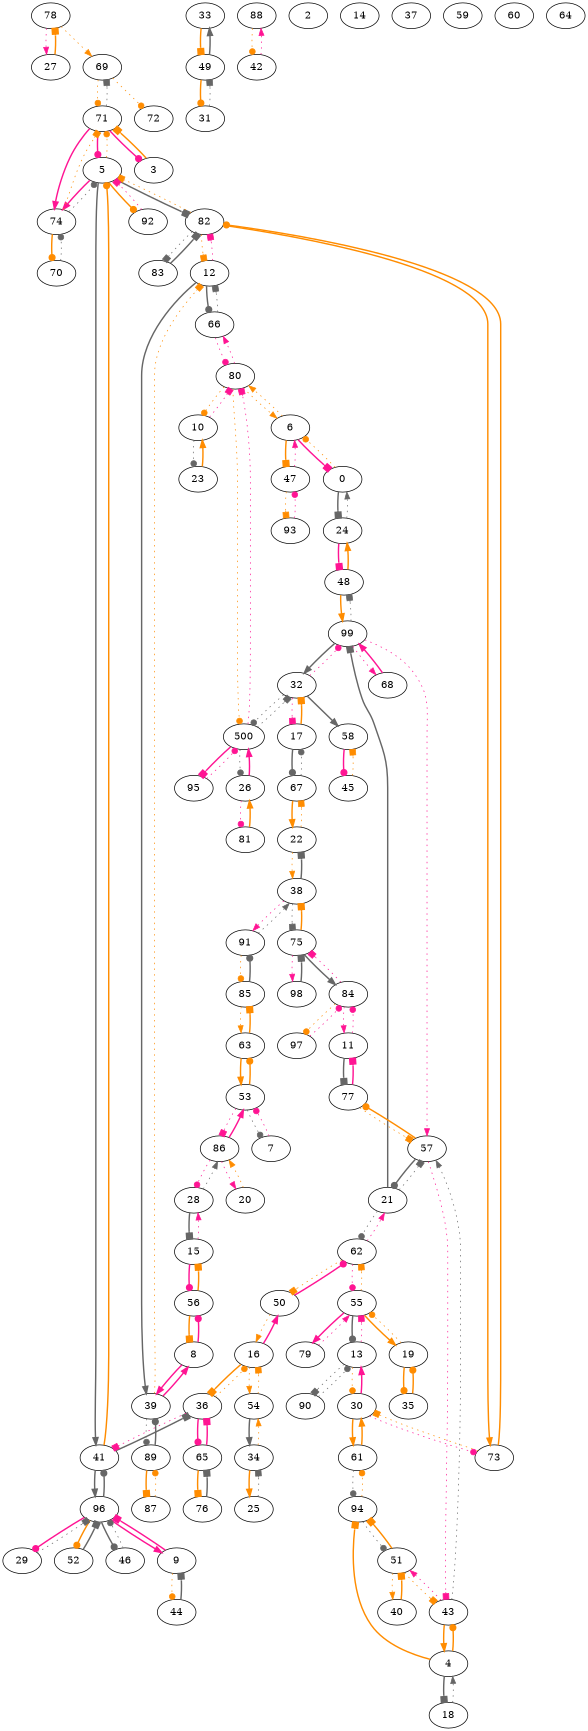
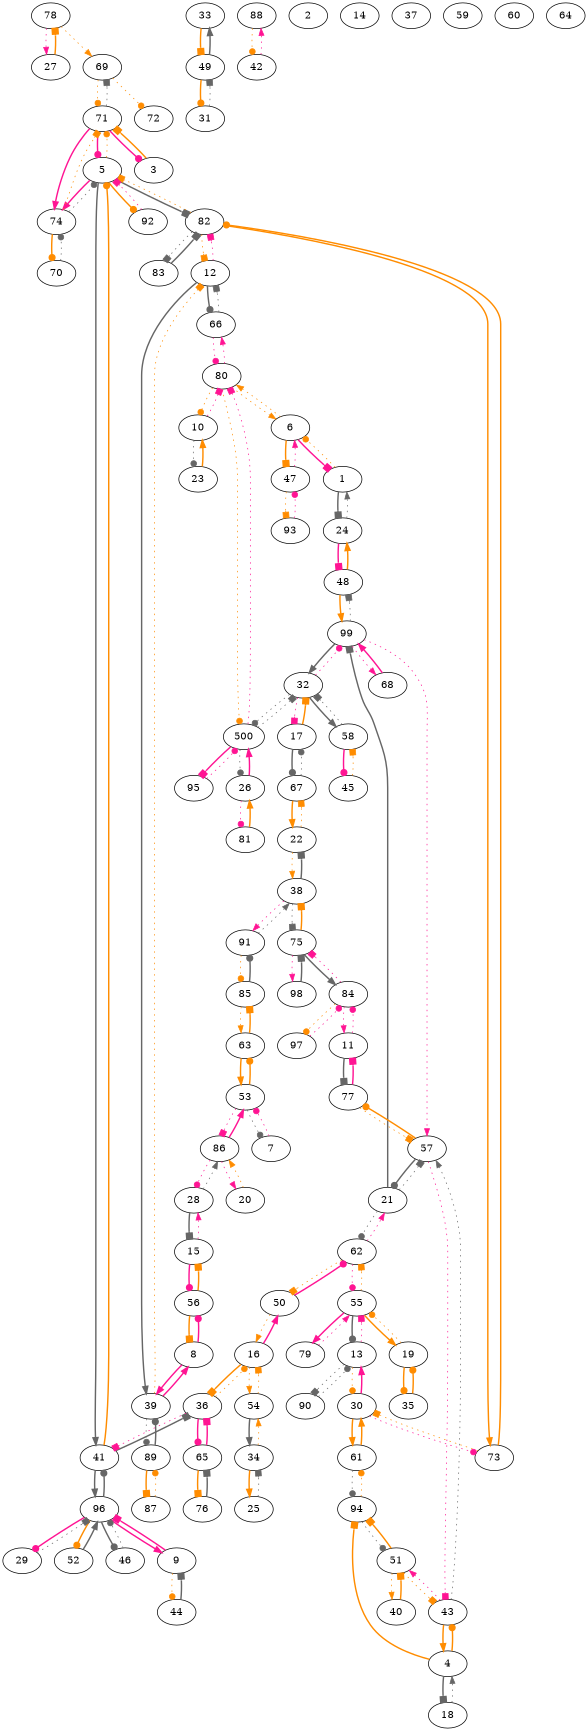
(343, 479) -> (343, 479)
none -> (332, 712)
(89, 1539) -> (89, 1539)
